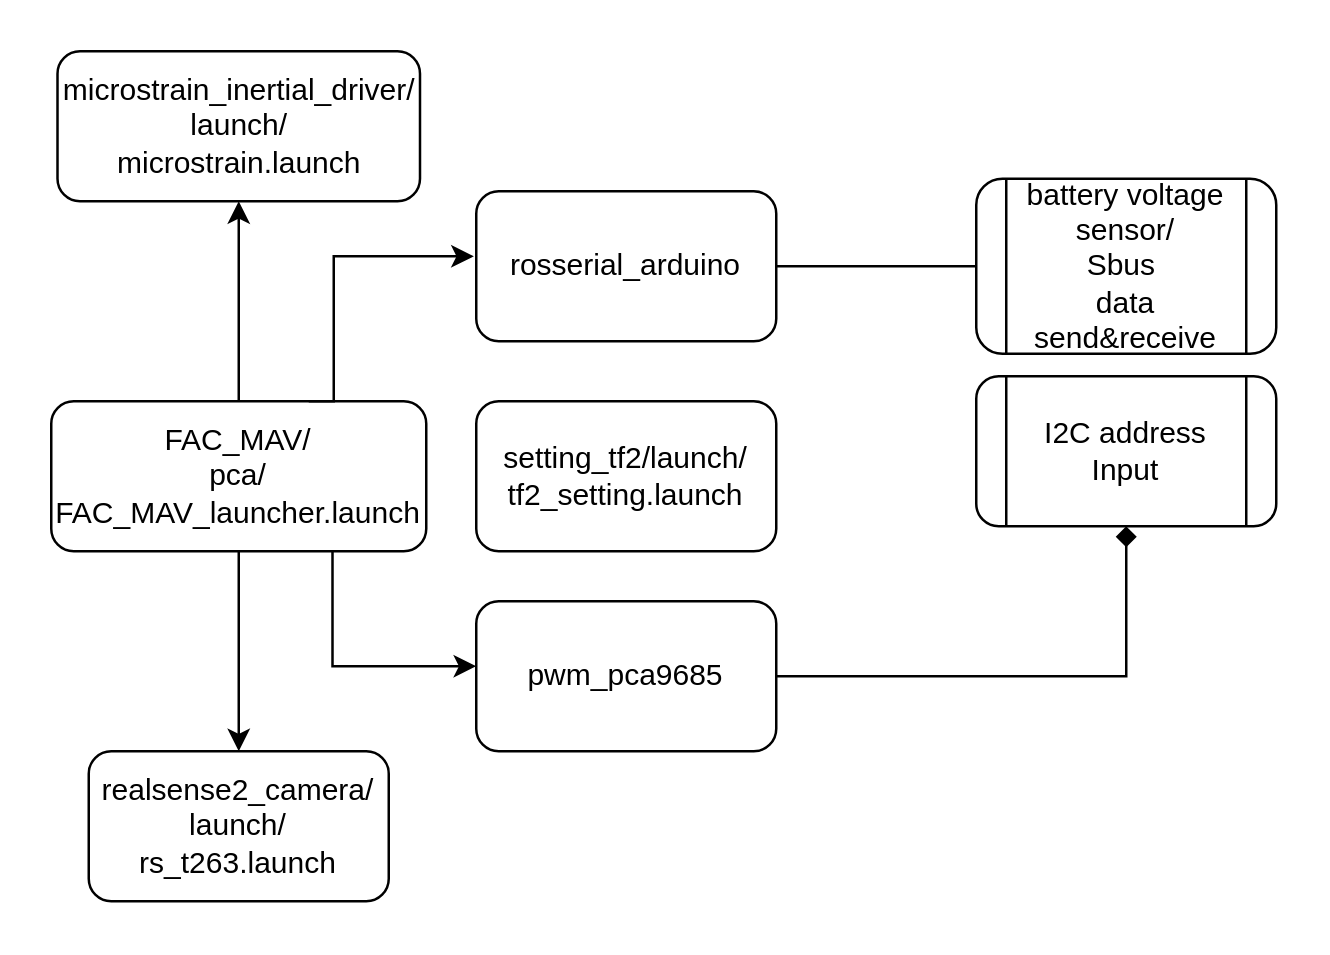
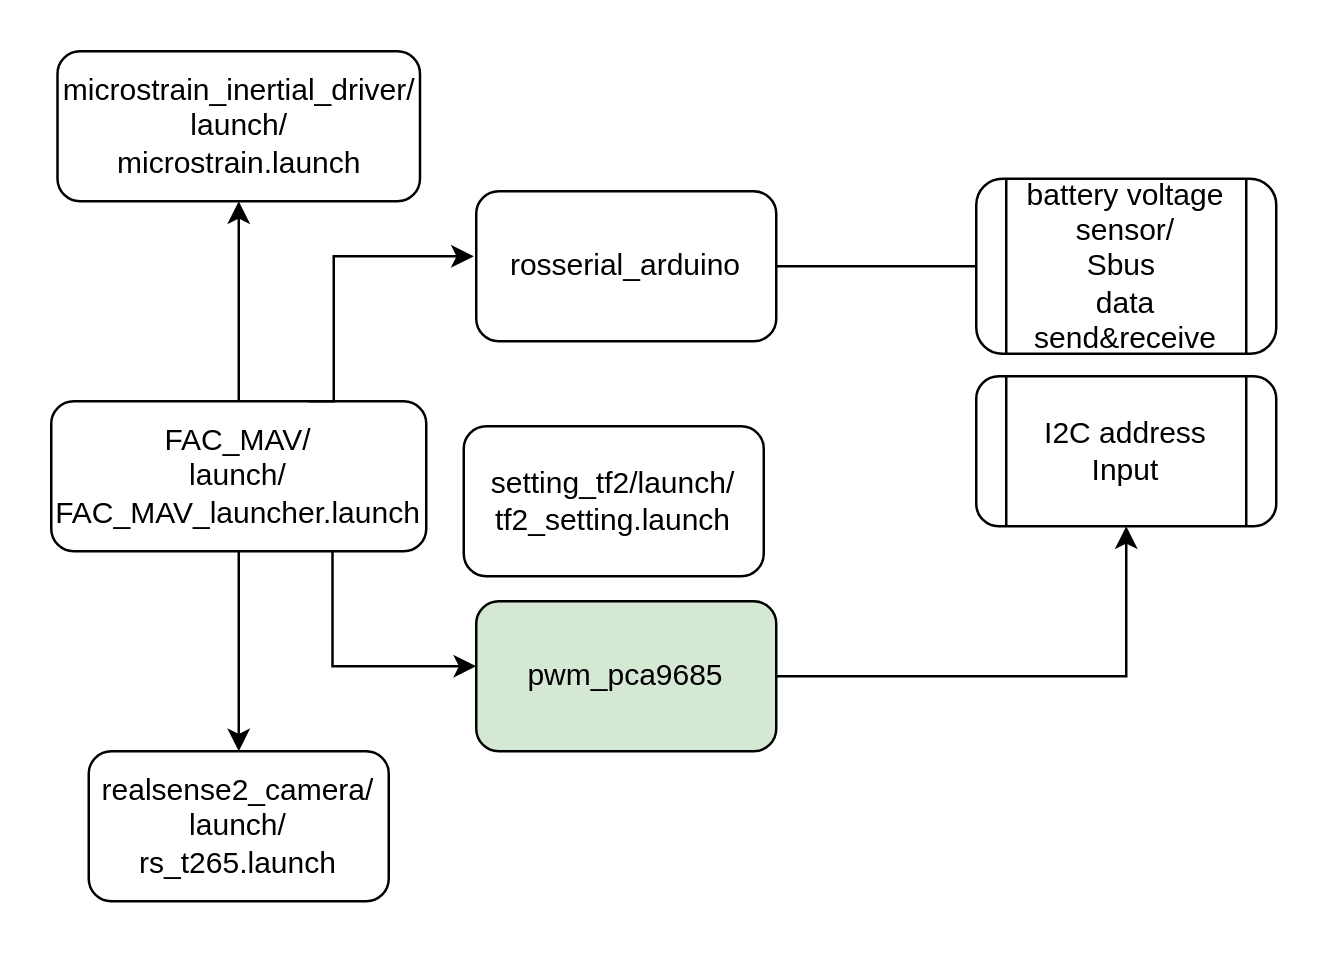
(239, 476) -> (239, 476)
(626, 476) -> (614, 501)
(1126, 547) -> (1126, 545)
(626, 676) -> (626, 676)
(239, 826) -> (239, 826)
